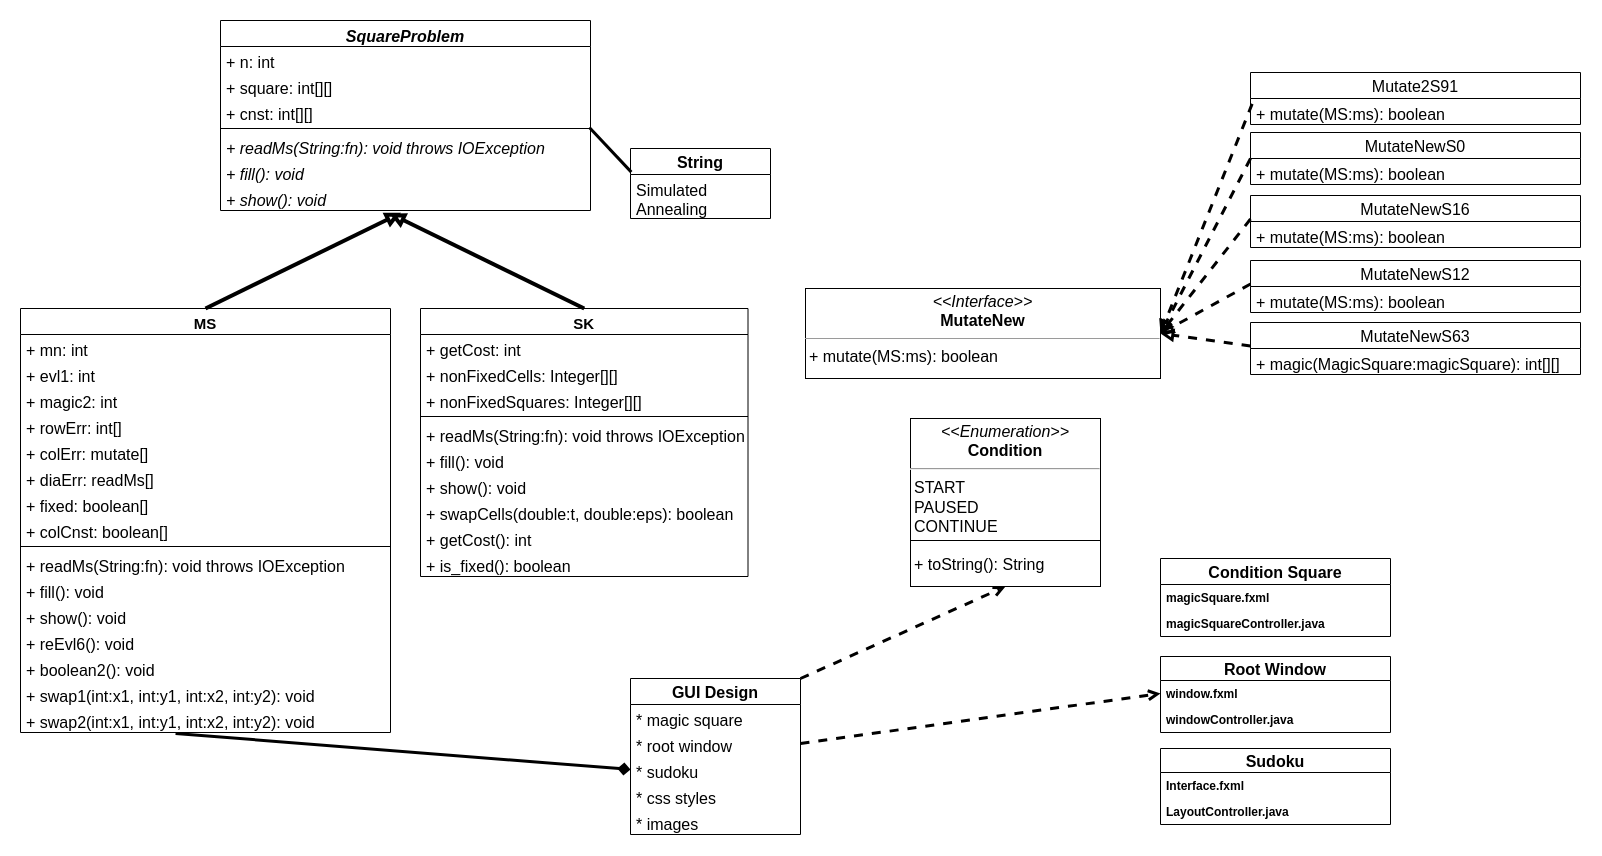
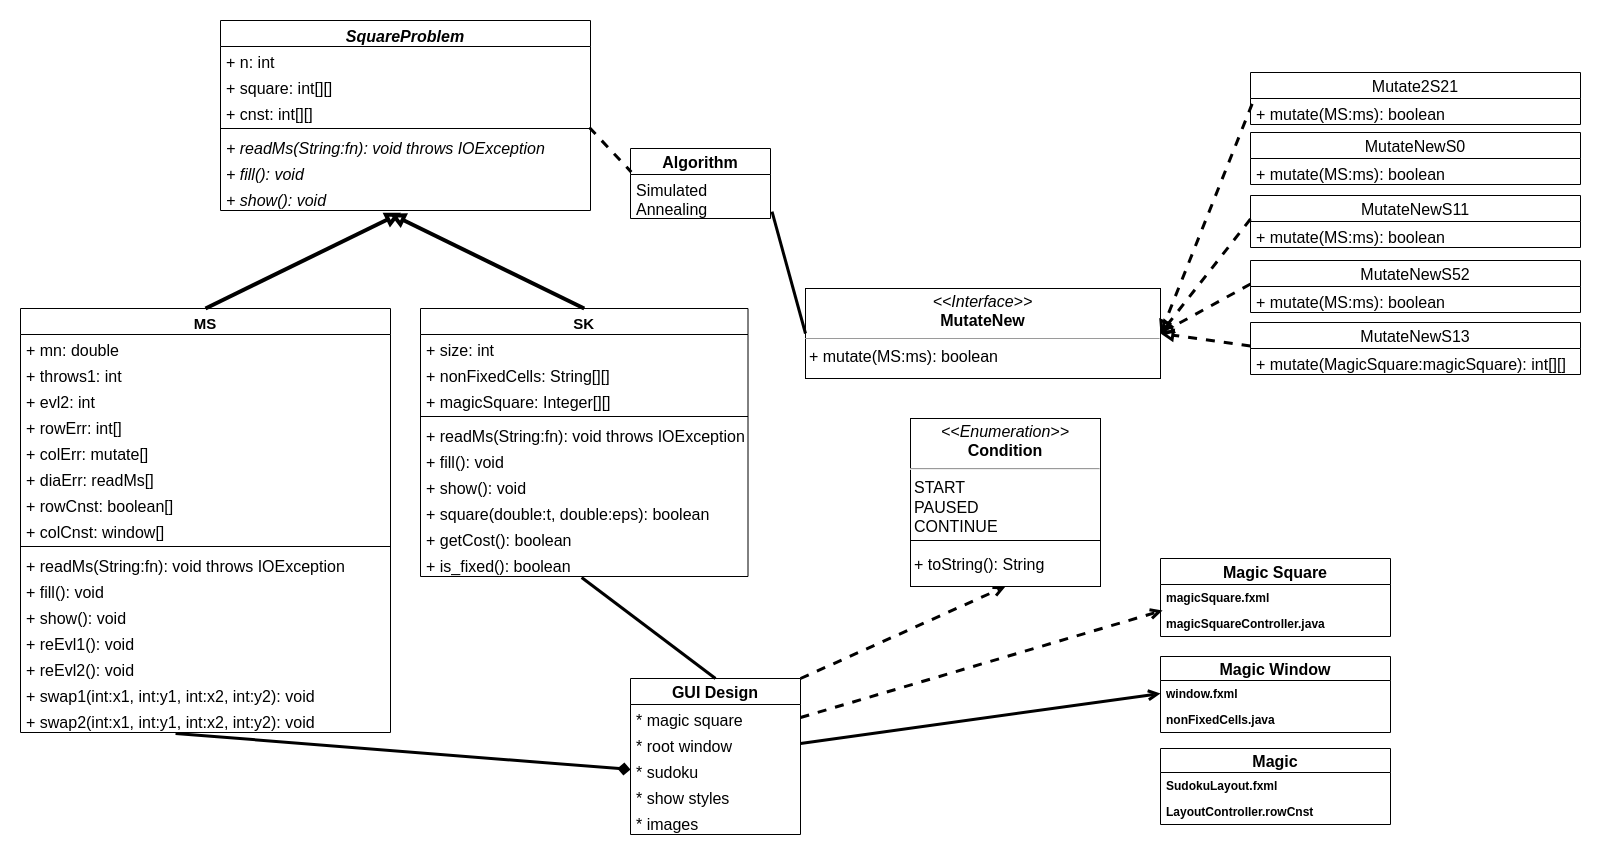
(1415, 87) -> (1415, 87)
(611, 150) -> (611, 150)
(700, 163) -> (700, 163)
(1415, 210) -> (1415, 210)
(1209, 240) -> none
none -> (789, 273)
(1415, 275) -> (1415, 275)
(1415, 337) -> (1415, 337)
(58, 351) -> (71, 351)
(480, 351) -> (465, 351)
(1423, 365) -> (1430, 365)
(65, 377) -> (80, 377)
(539, 377) -> (532, 377)
(74, 403) -> (65, 403)
(552, 403) -> (534, 403)
(96, 507) -> (107, 507)
(589, 515) -> (580, 515)
(105, 533) -> (101, 533)
(489, 541) -> (507, 541)
(1275, 573) -> (1275, 573)
none -> (647, 627)
(87, 645) -> (87, 645)
none -> (978, 665)
(1275, 670) -> (1275, 670)
(96, 671) -> (87, 671)
(980, 719) -> (980, 719)
(1230, 720) -> (1220, 720)
(1275, 762) -> (1275, 762)
(1210, 786) -> (1220, 786)
(684, 799) -> (688, 799)
(1232, 812) -> (1242, 812)
